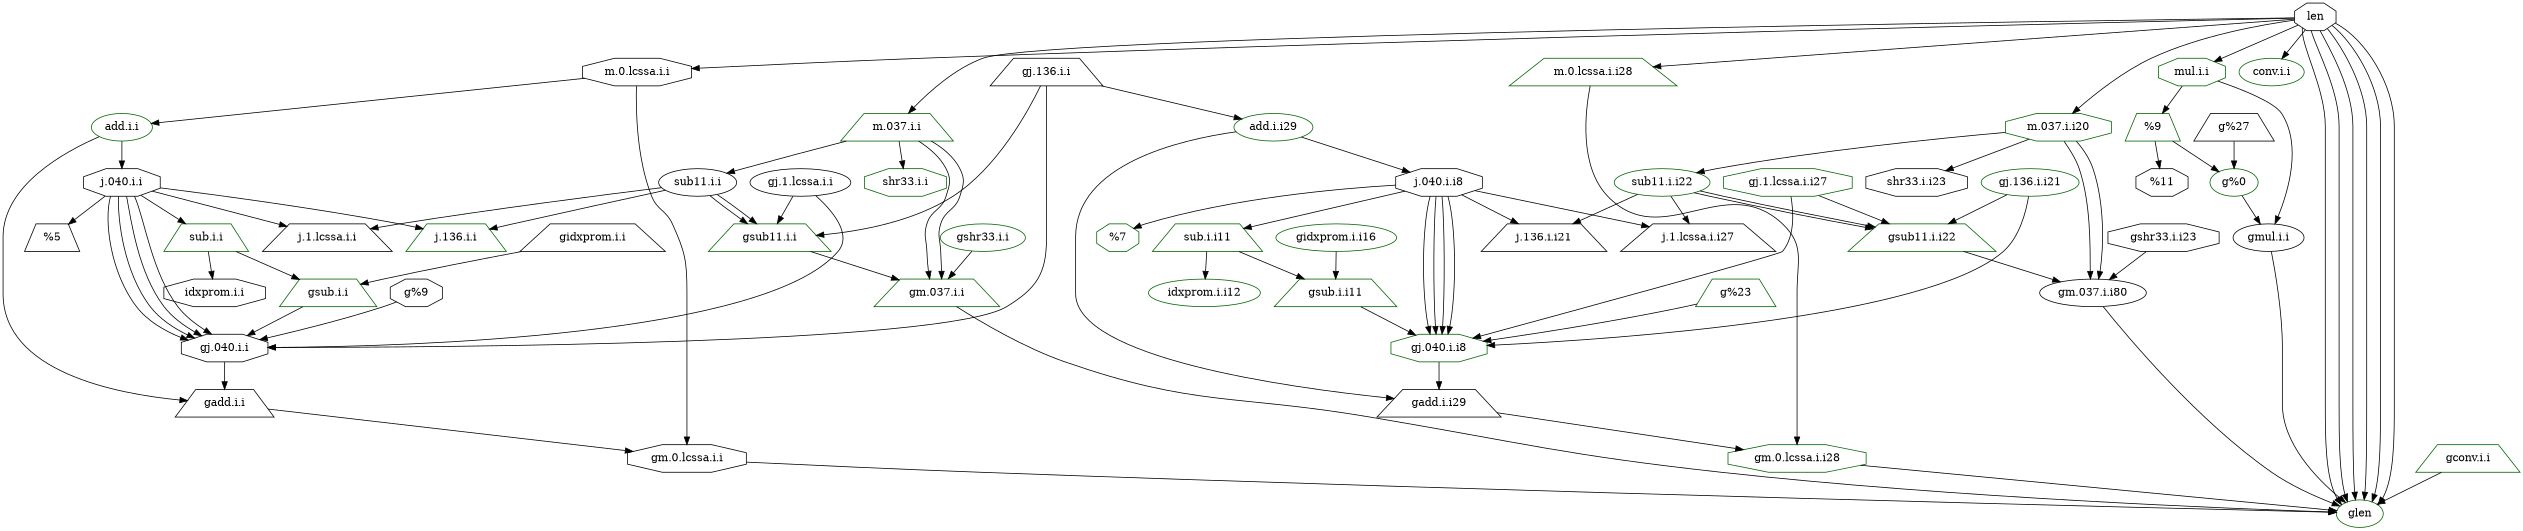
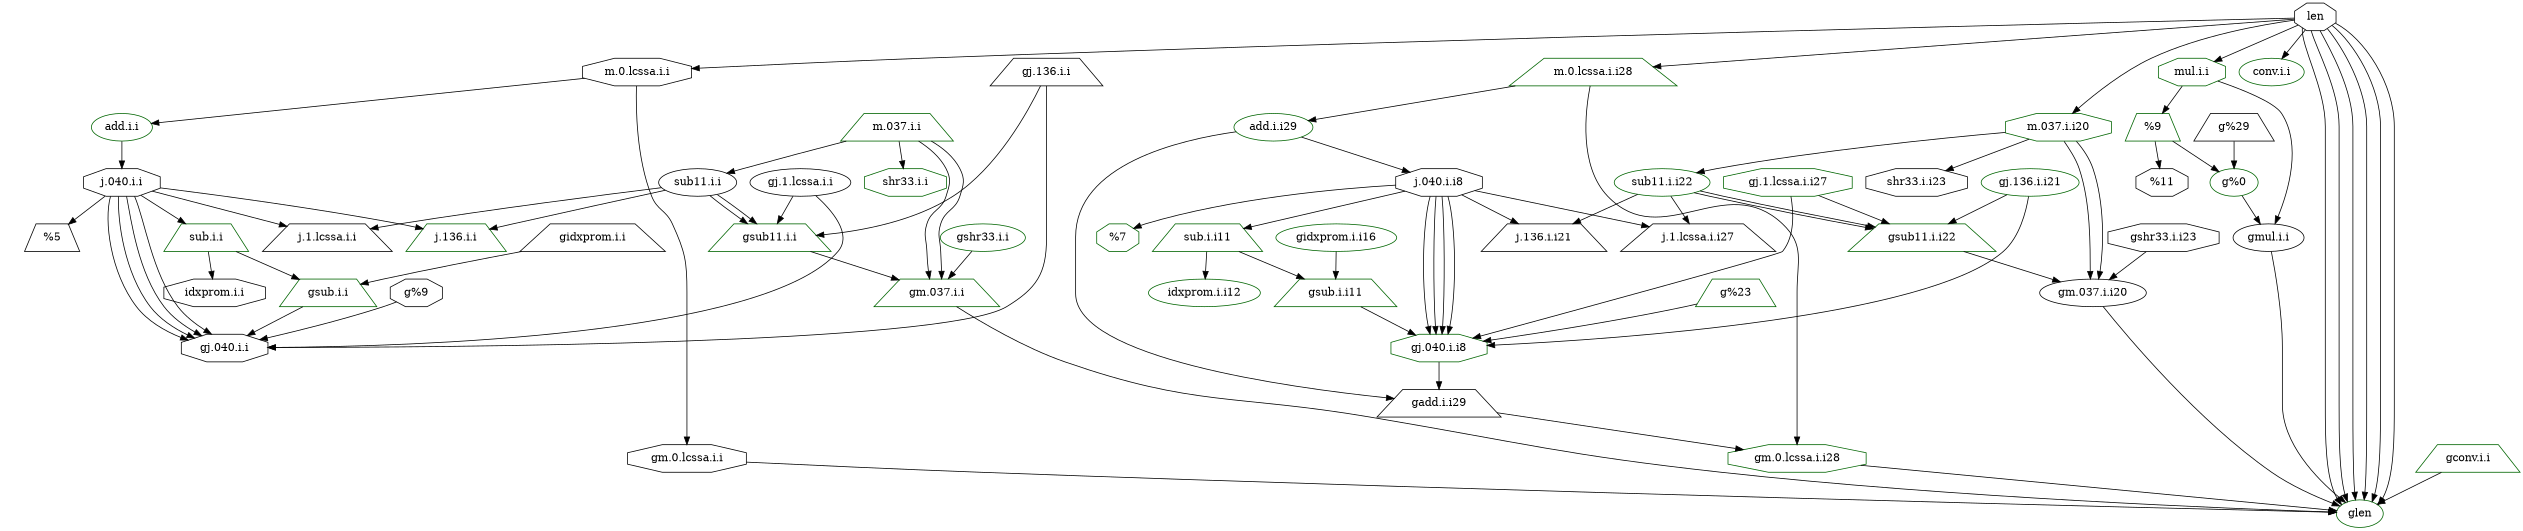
(1596, 30) -> none
(1168, 102) -> (1416, 103)
(2234, 127) -> (2234, 127)
(2093, 293) -> (2093, 293)
(225, 403) -> none
